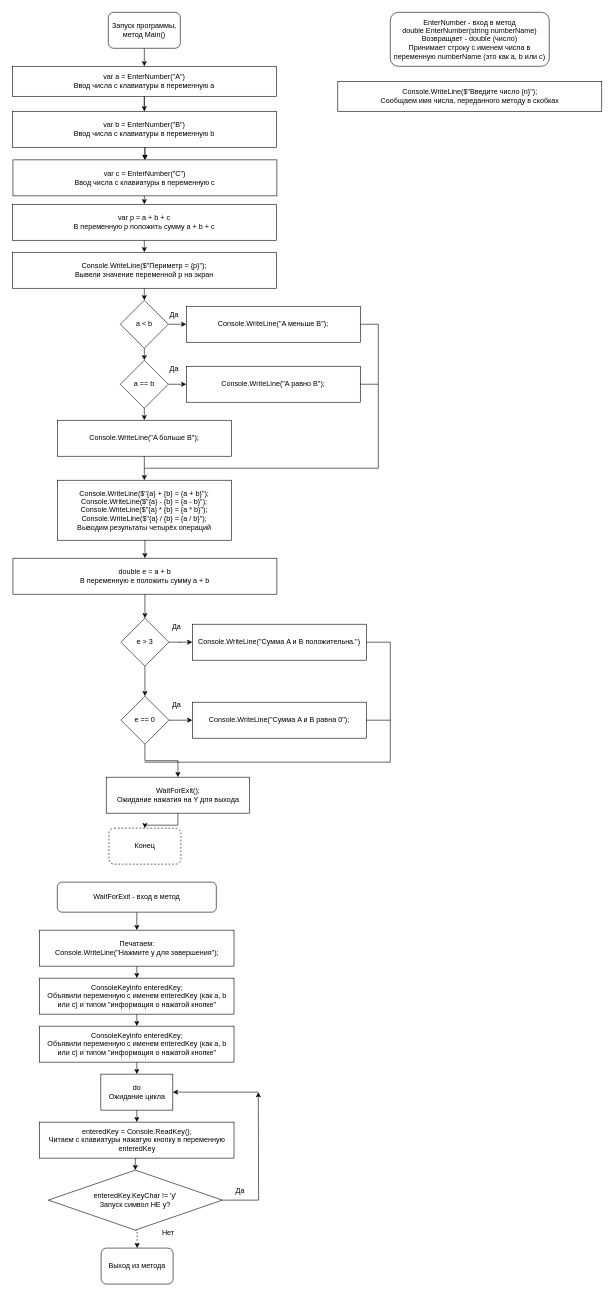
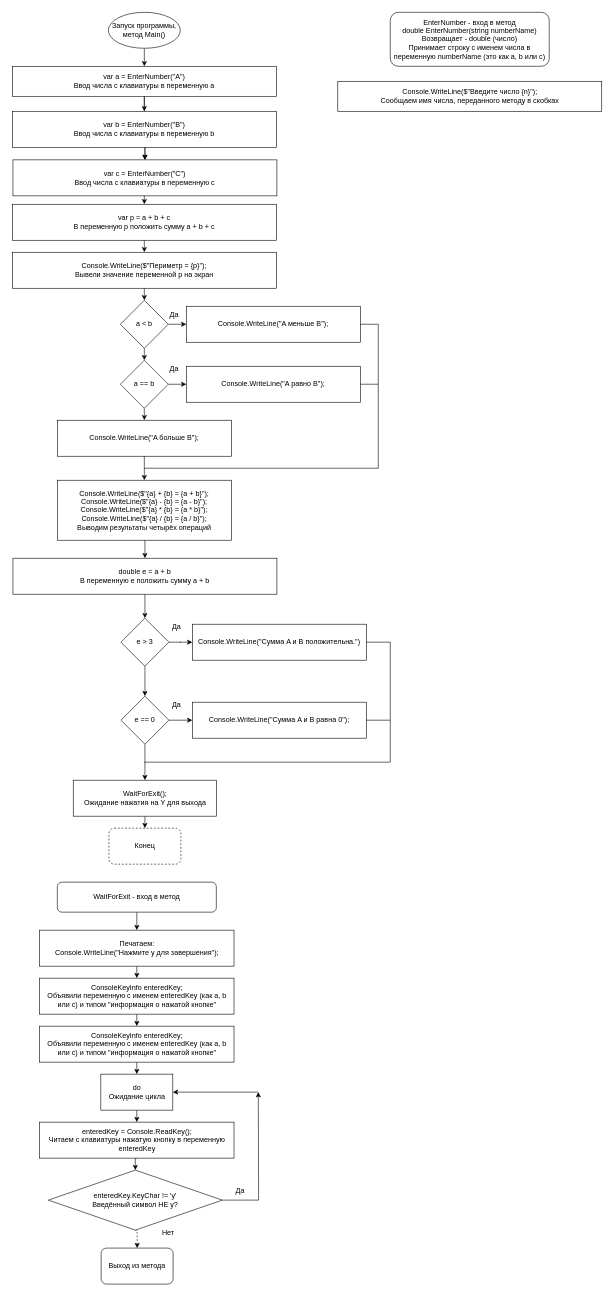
(144, 30) -> (144, 30)
(178, 795) -> (145, 798)
(135, 1200) -> (135, 1200)
